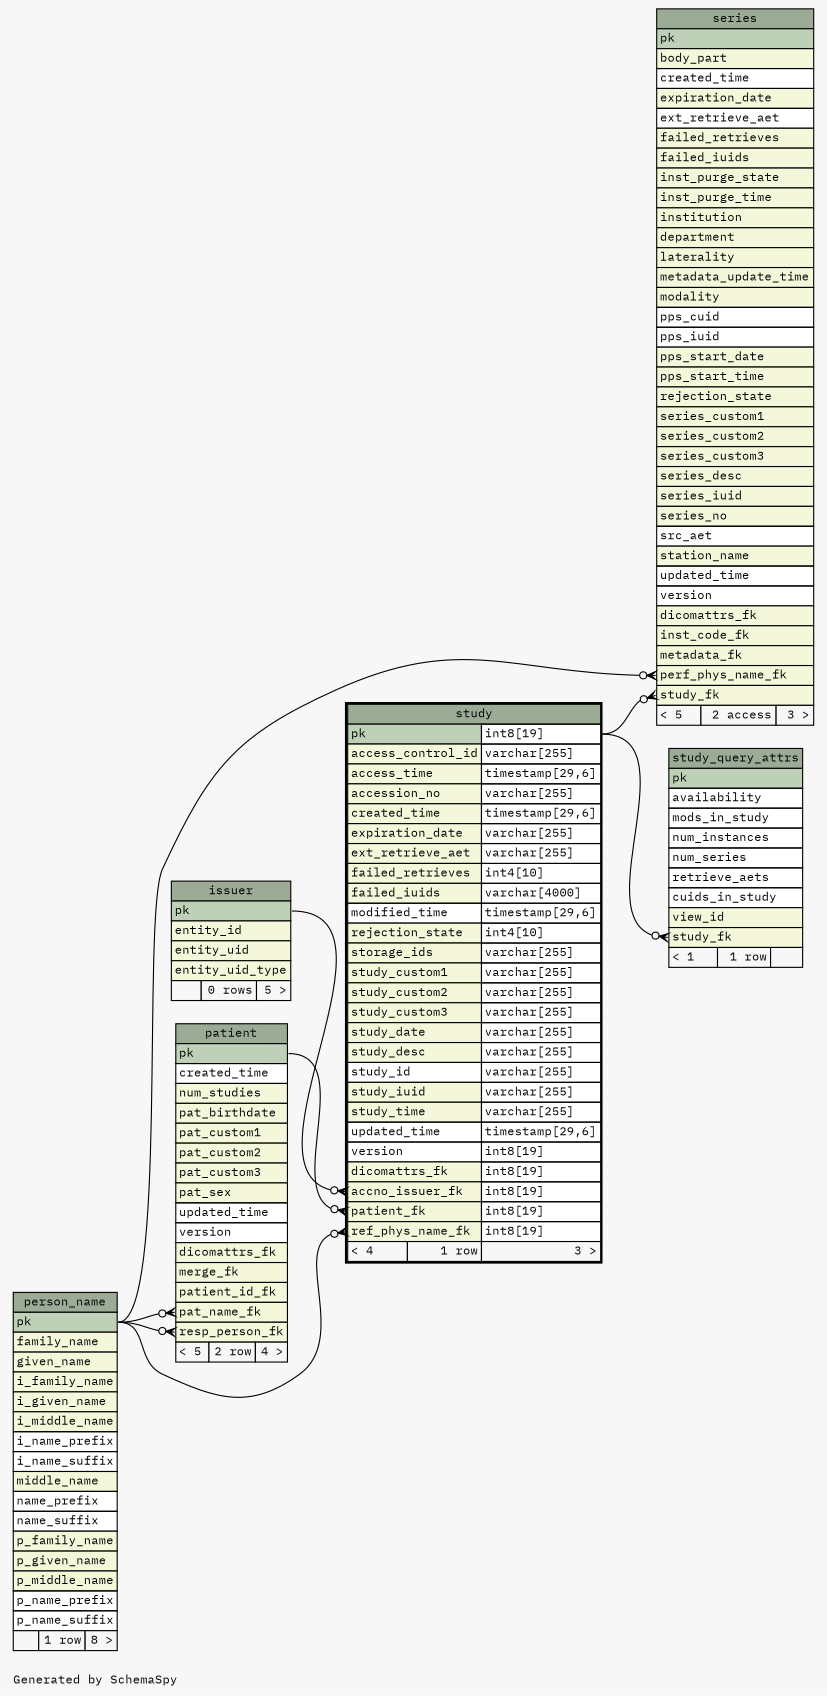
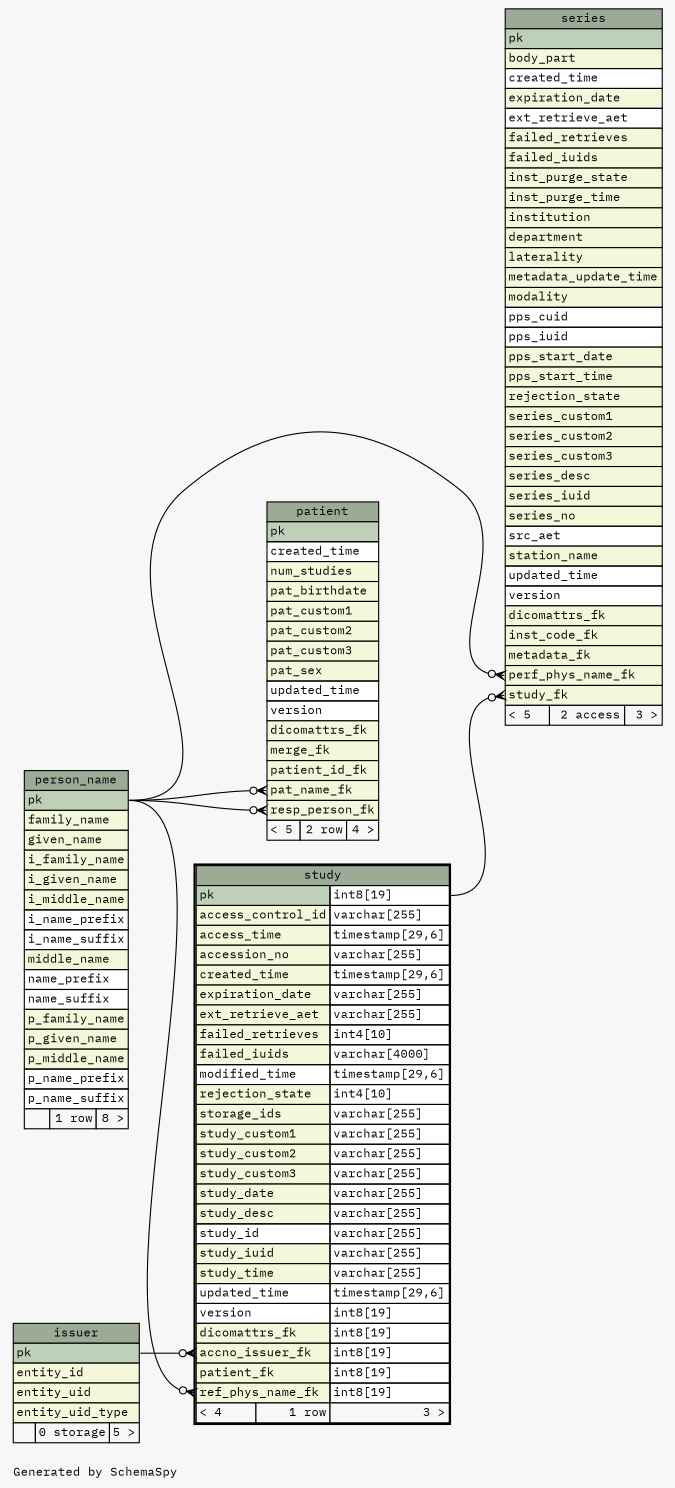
(735, 858) -> none
(231, 990) -> (72, 1432)
(318, 1125) -> none
